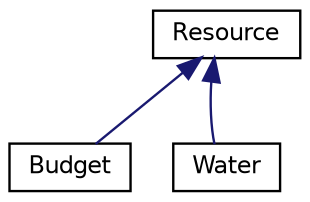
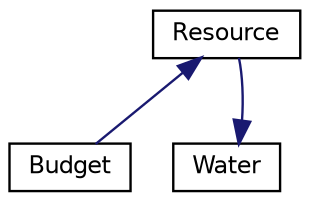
(211, 113) -> (242, 89)
